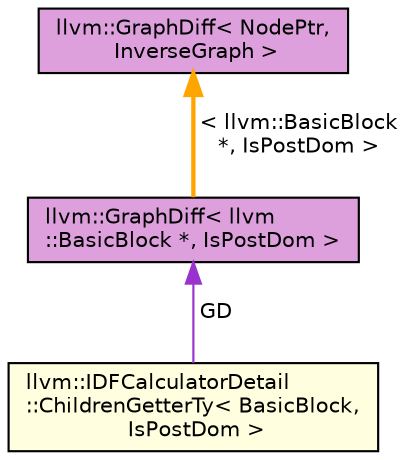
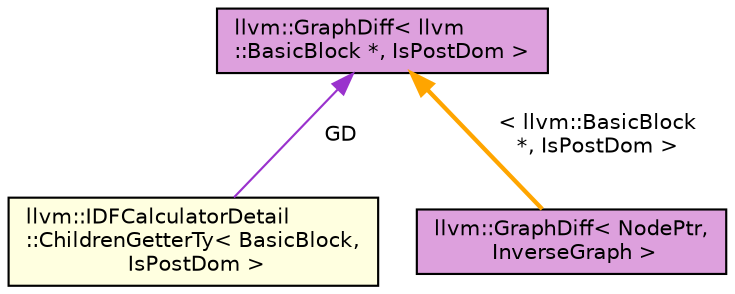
(193, 146) -> (485, 149)
